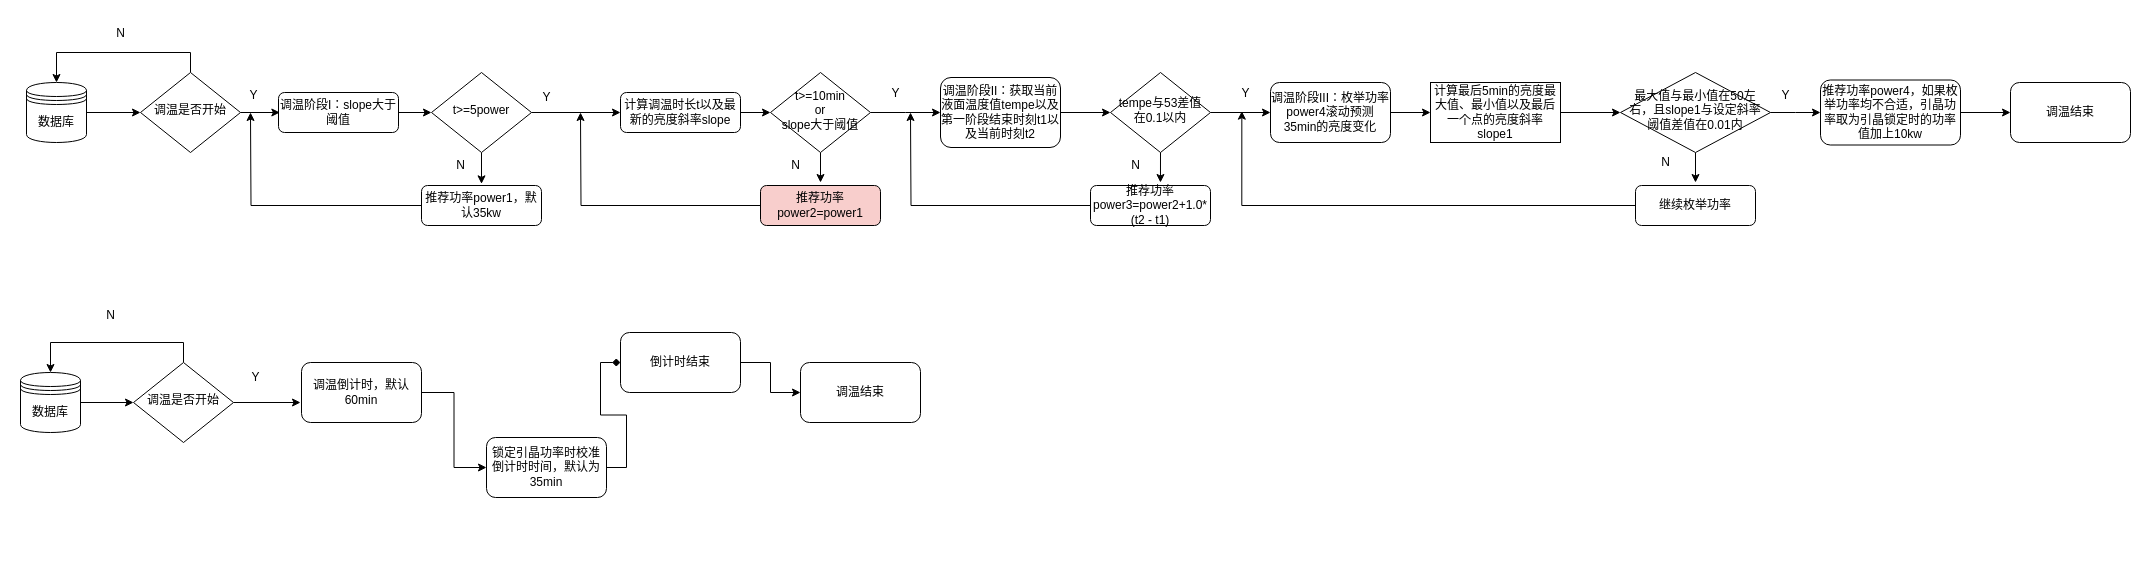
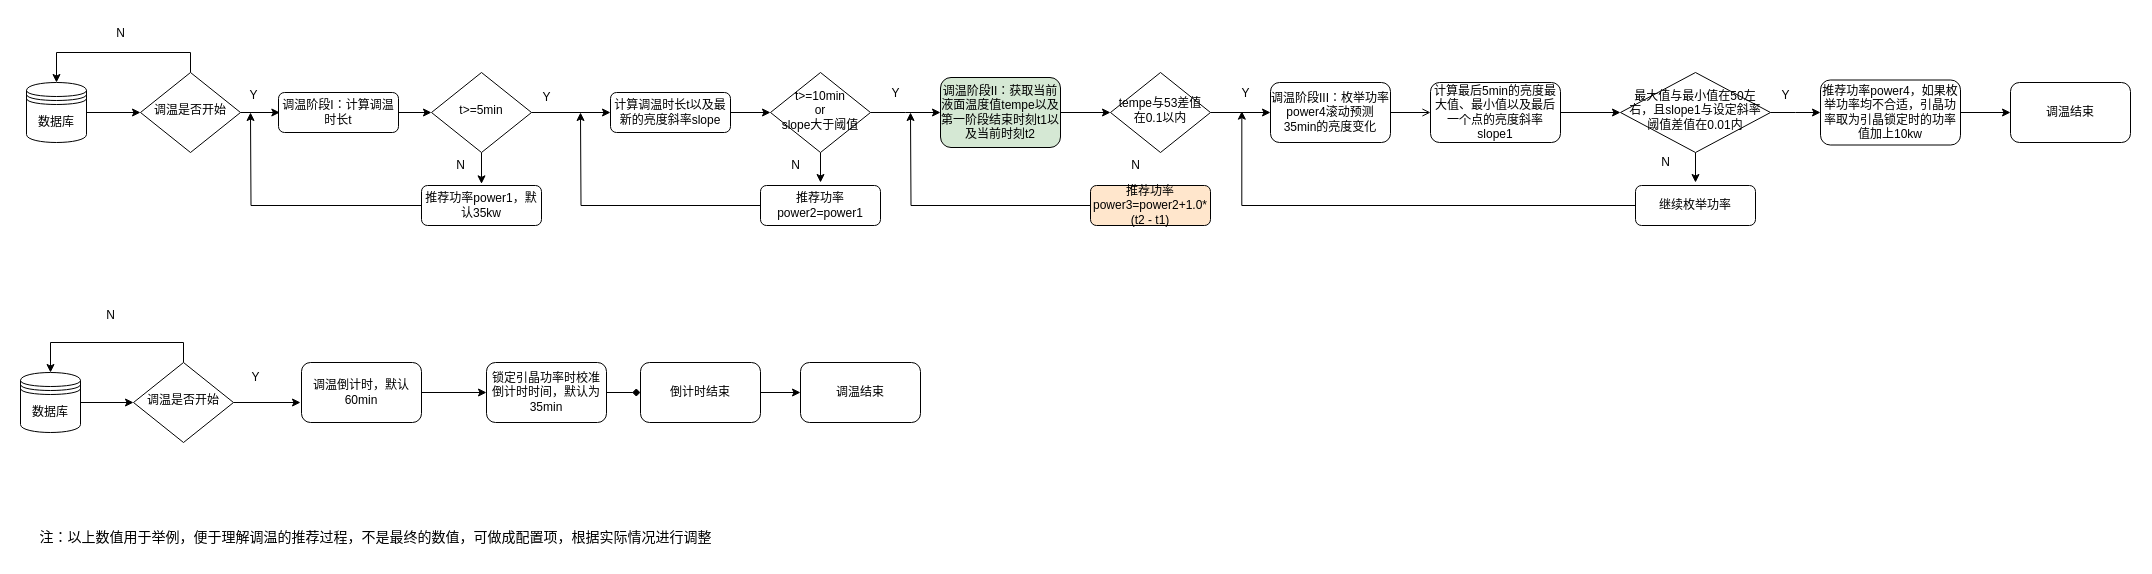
(482, 111) -> (482, 111)
(339, 113) -> (339, 113)
(681, 113) -> (671, 113)
(1001, 113) -> (1001, 113)
(1422, 113) -> (1424, 113)
(1496, 113) -> (1496, 113)
(1160, 164) -> none
(821, 206) -> (821, 206)
(1151, 206) -> (1151, 206)
(681, 363) -> (701, 393)
(547, 468) -> (547, 393)
none -> (376, 538)
